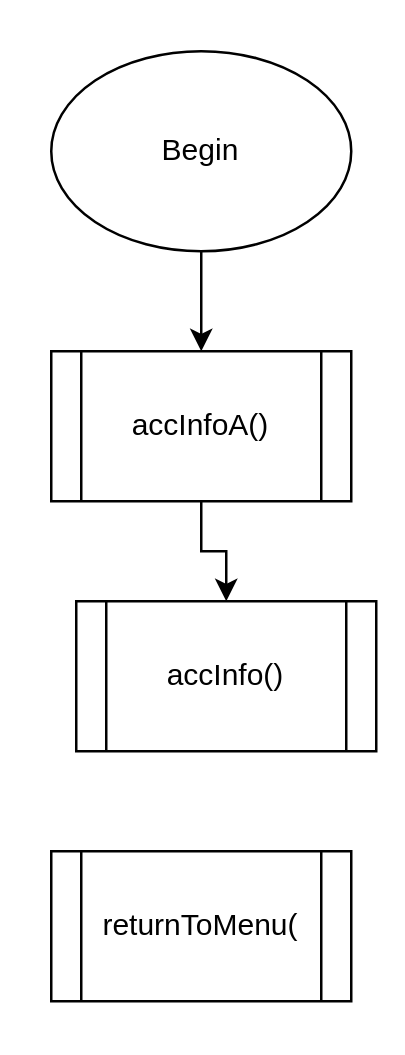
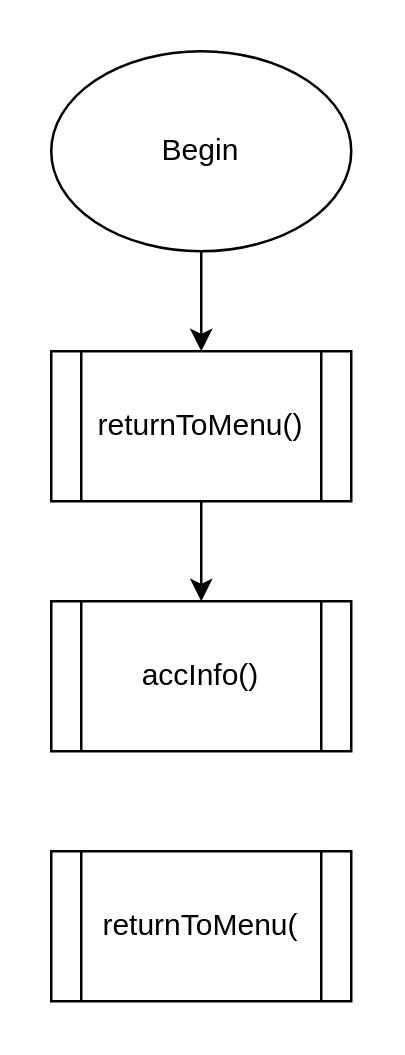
(201, 426) -> (201, 426)
(226, 676) -> (201, 676)
